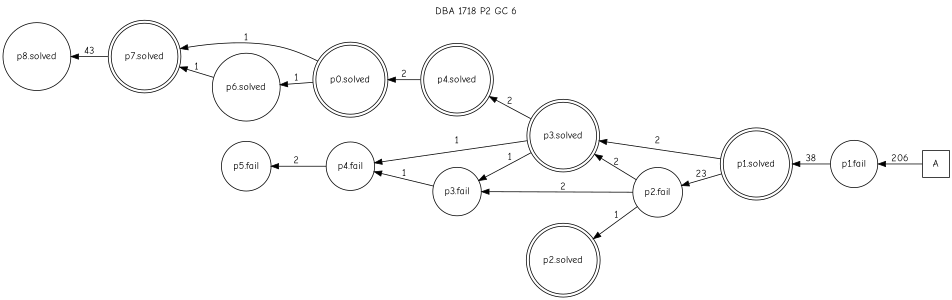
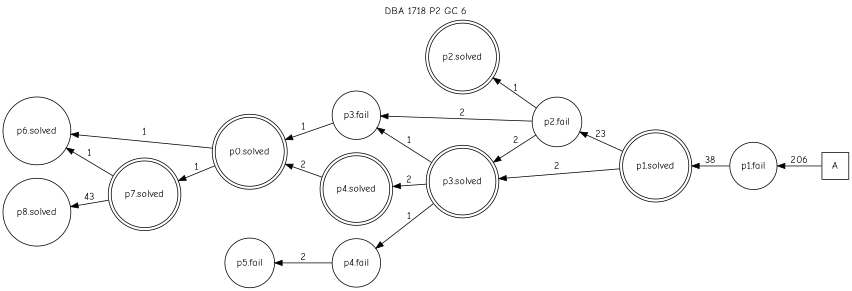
(200, 73) -> (93, 164)
(407, 180) -> (313, 130)
